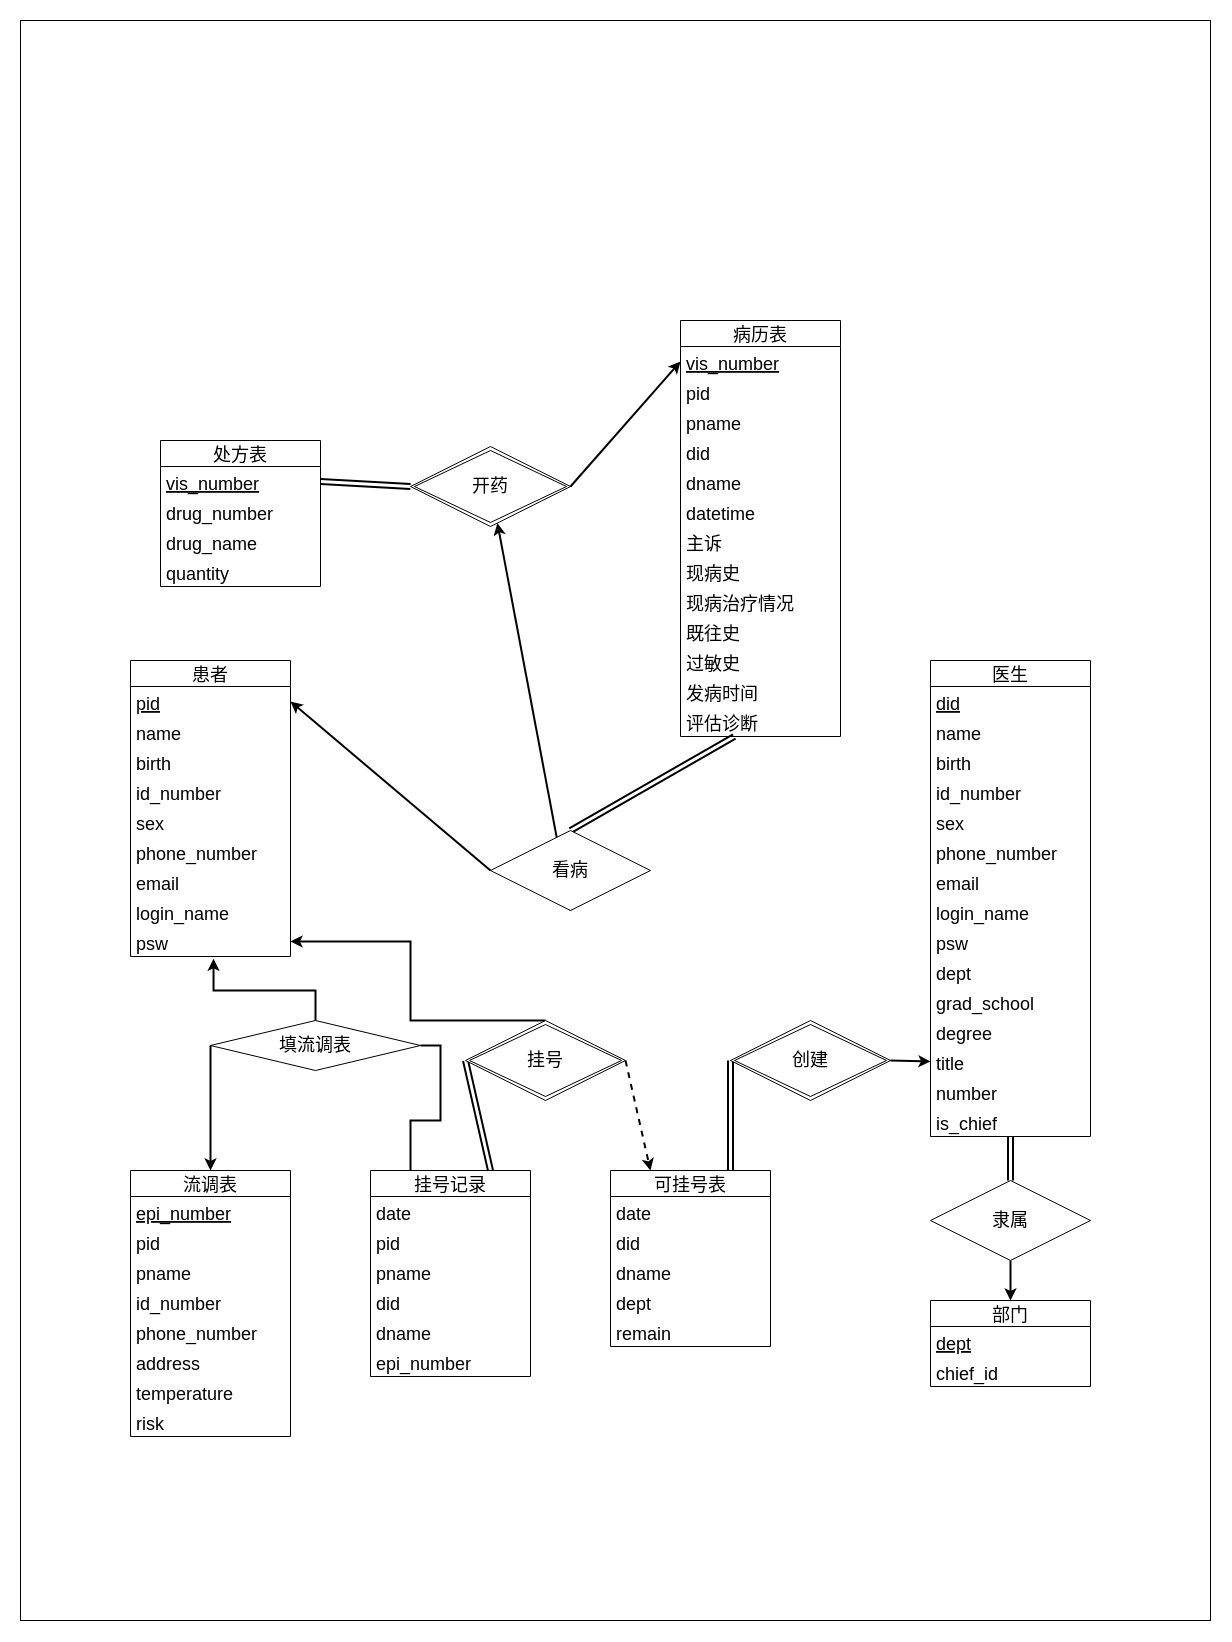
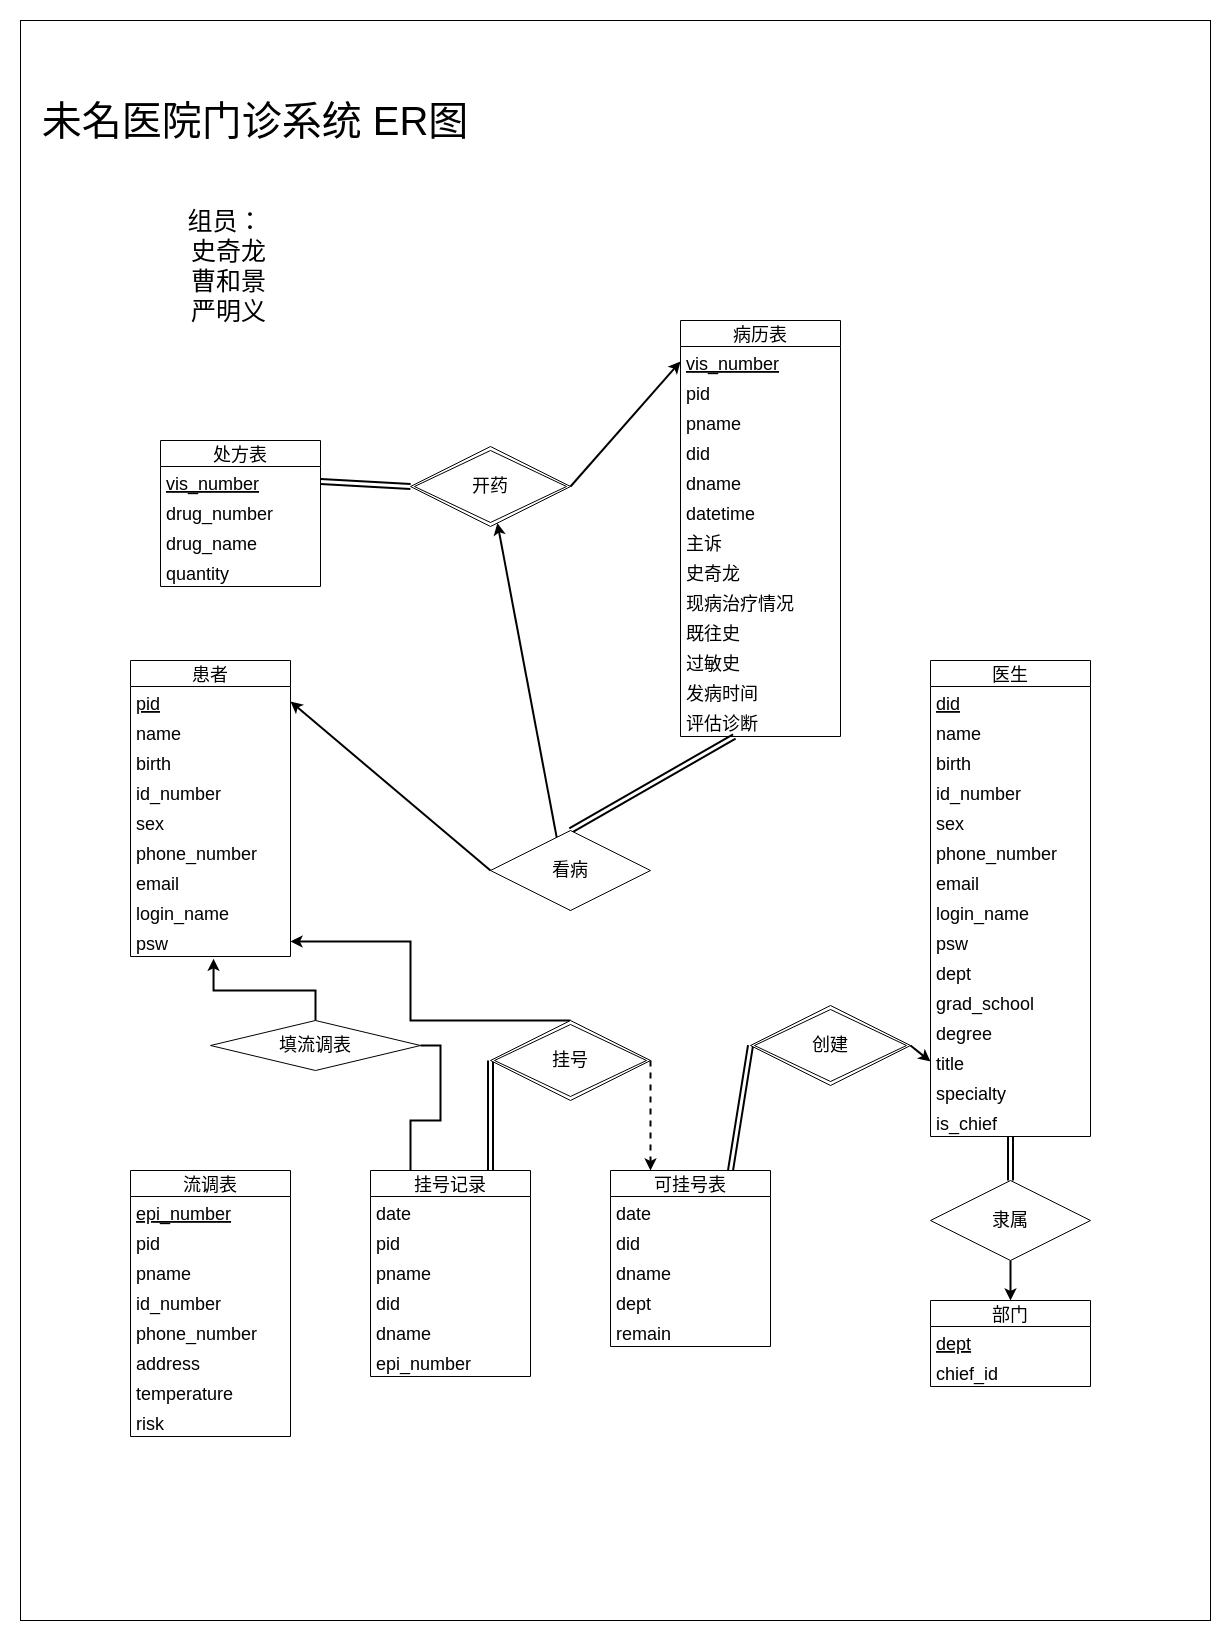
none -> (256, 121)
none -> (226, 266)
(713, 574) -> (713, 574)
(546, 1061) -> (571, 1061)
(811, 1061) -> (831, 1046)
(966, 1094) -> (977, 1094)
(211, 1104) -> none
